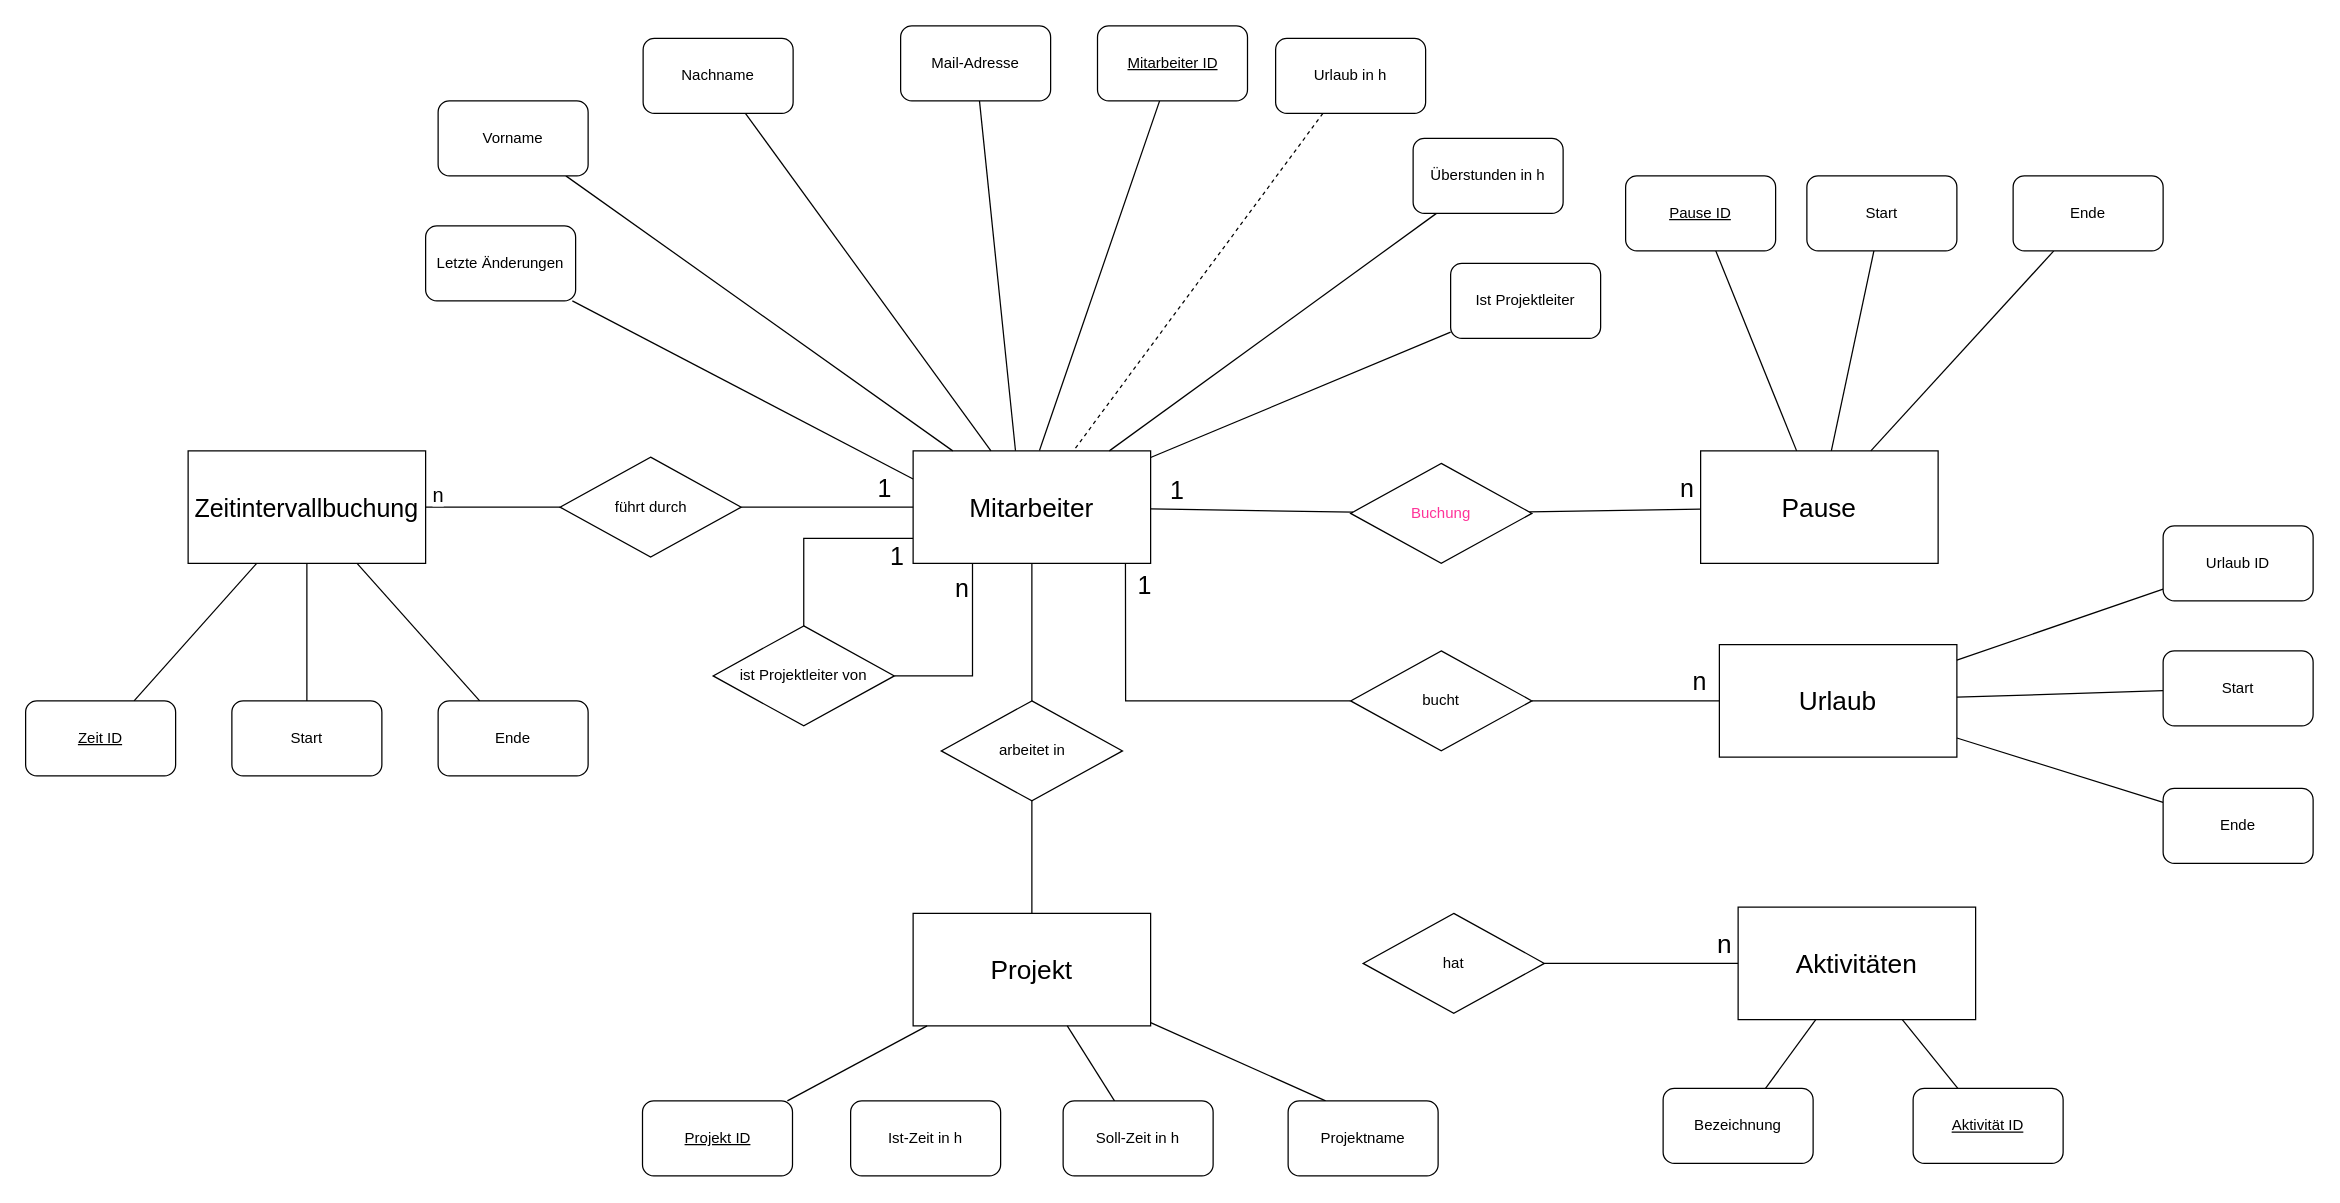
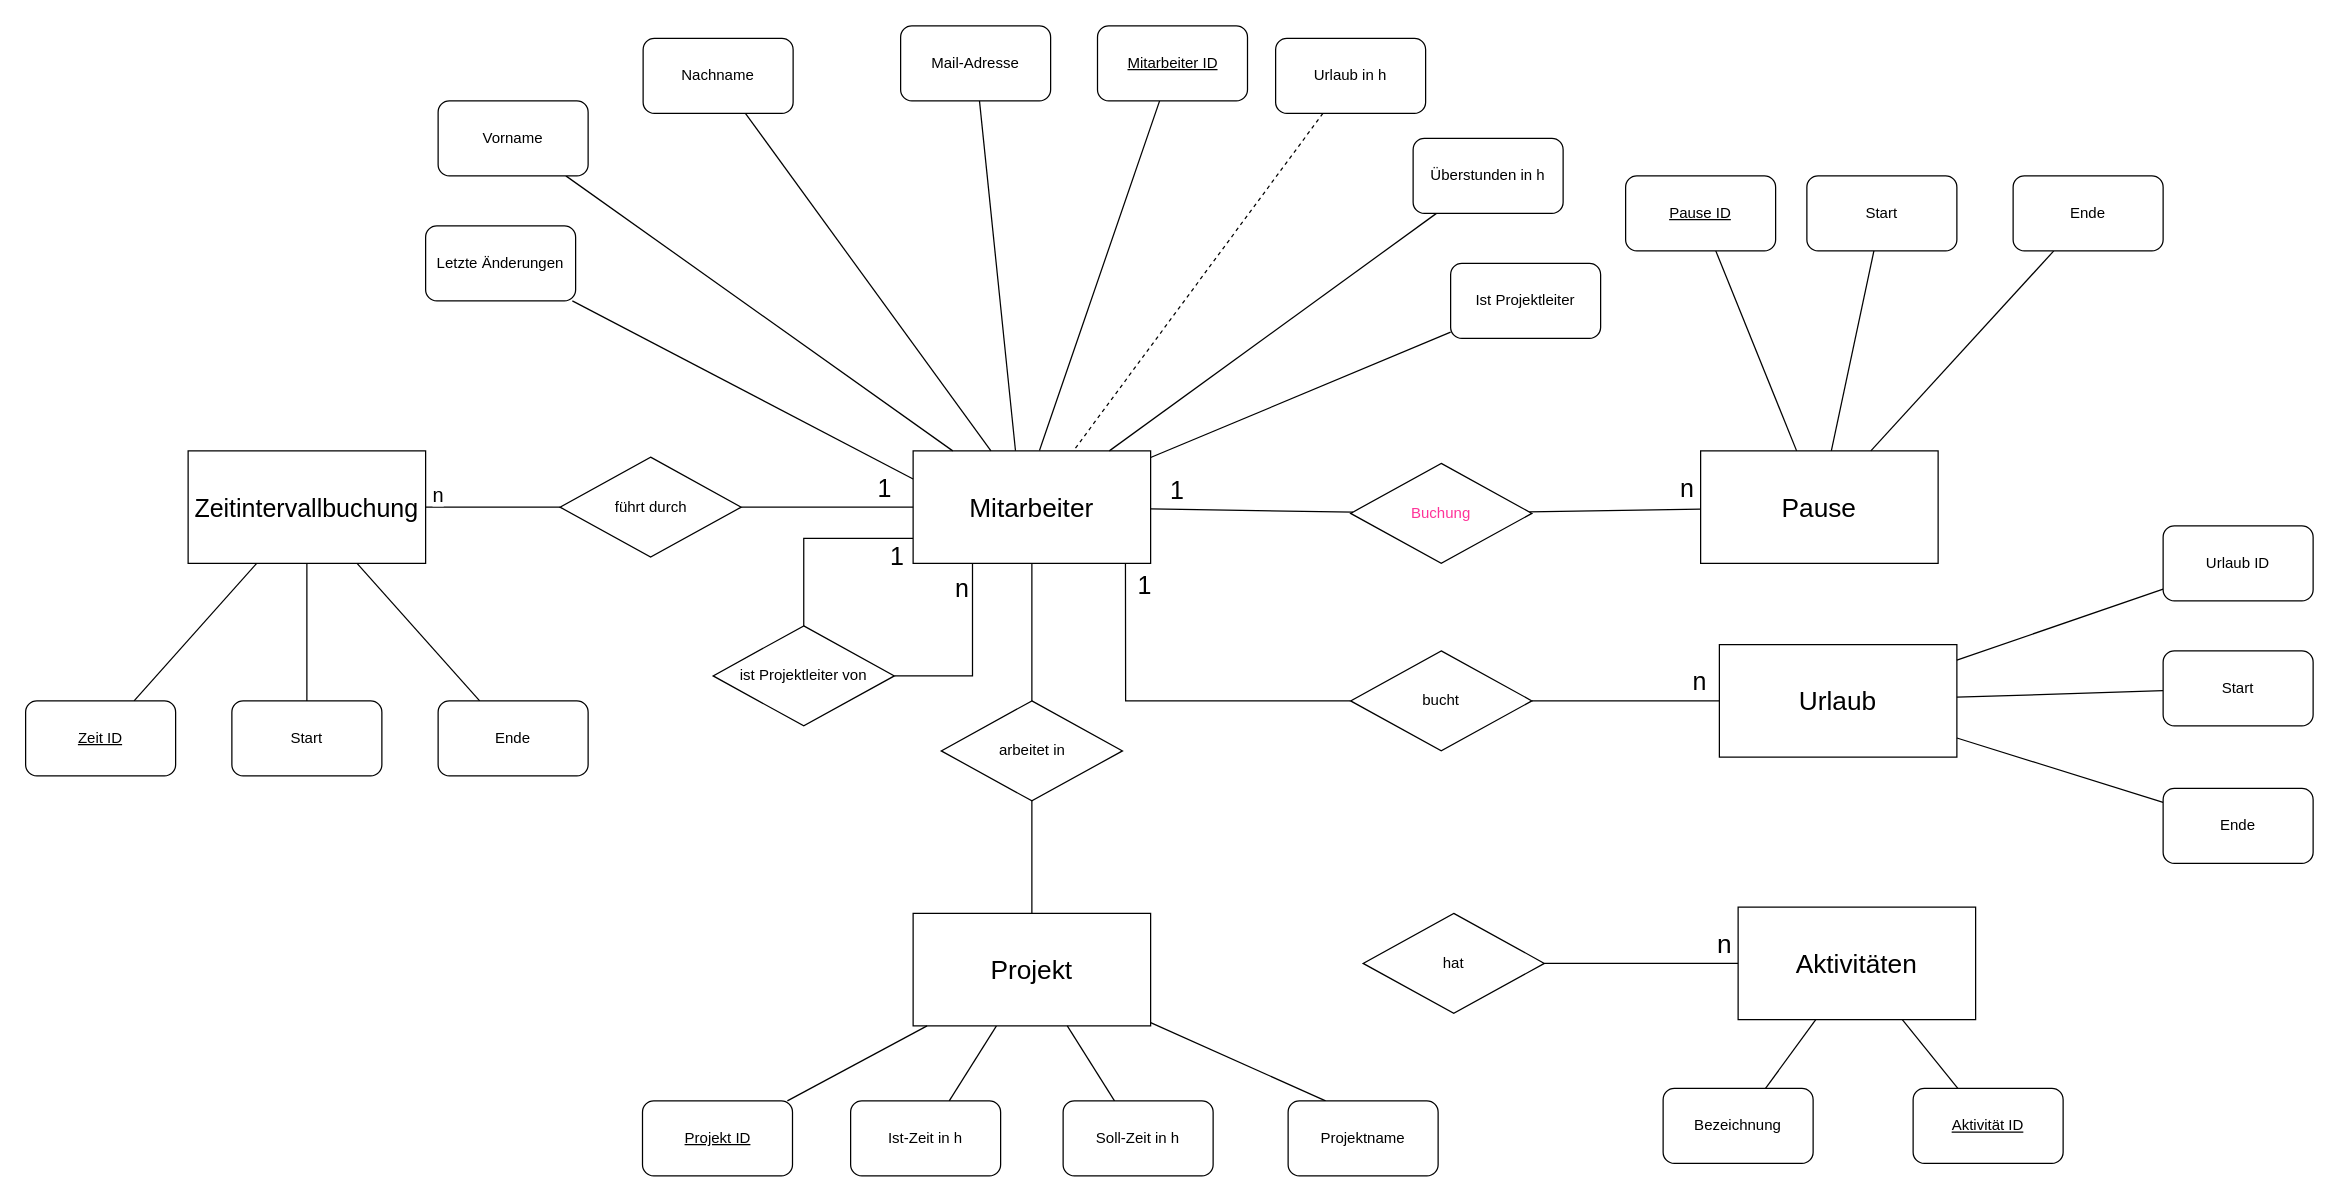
none -> (973, 1063)
